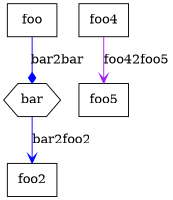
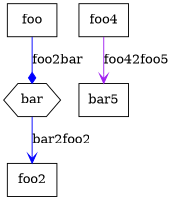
(57, 60) -> (57, 60)
(104, 100) -> (104, 100)
